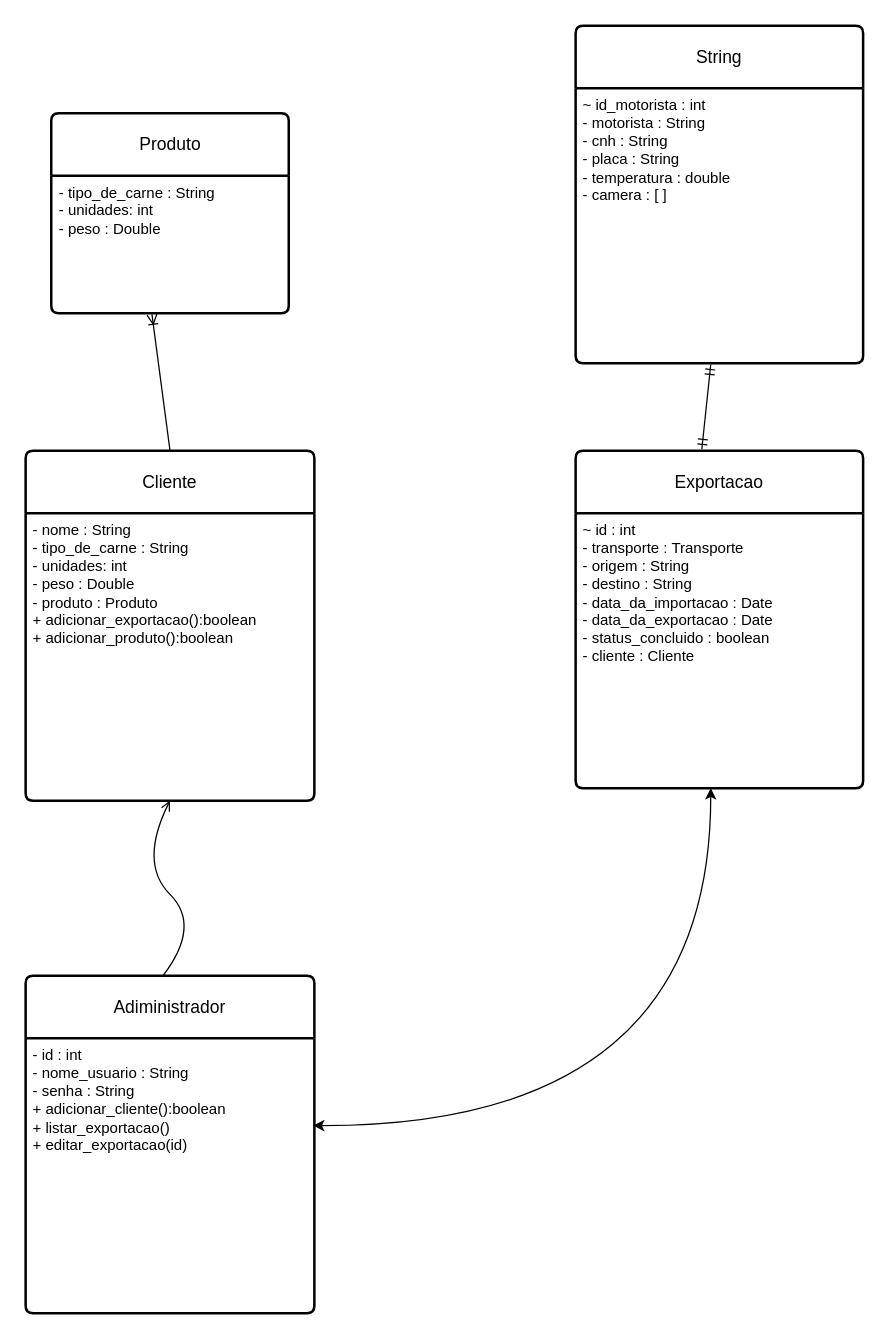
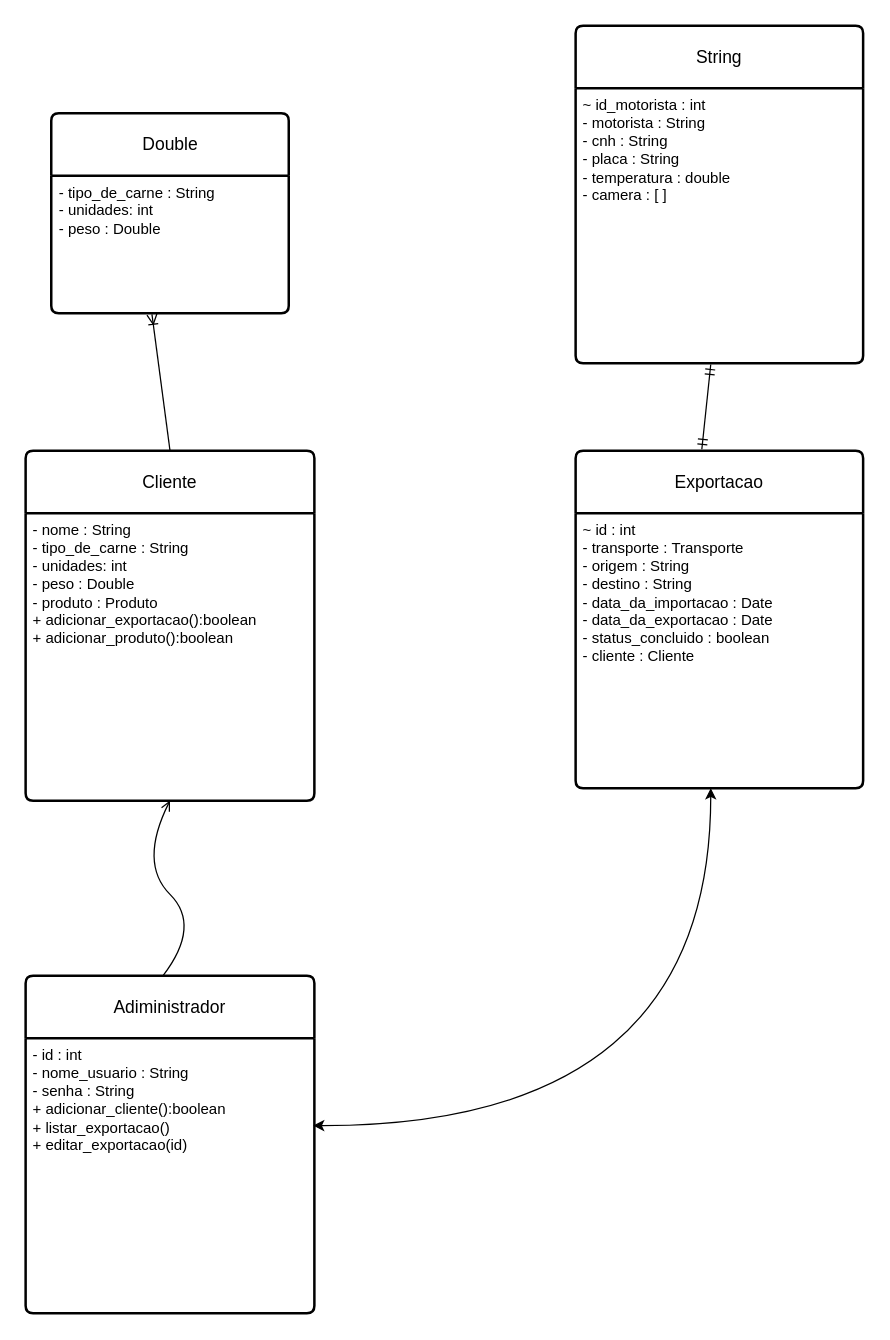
(171, 144) -> (171, 144)
